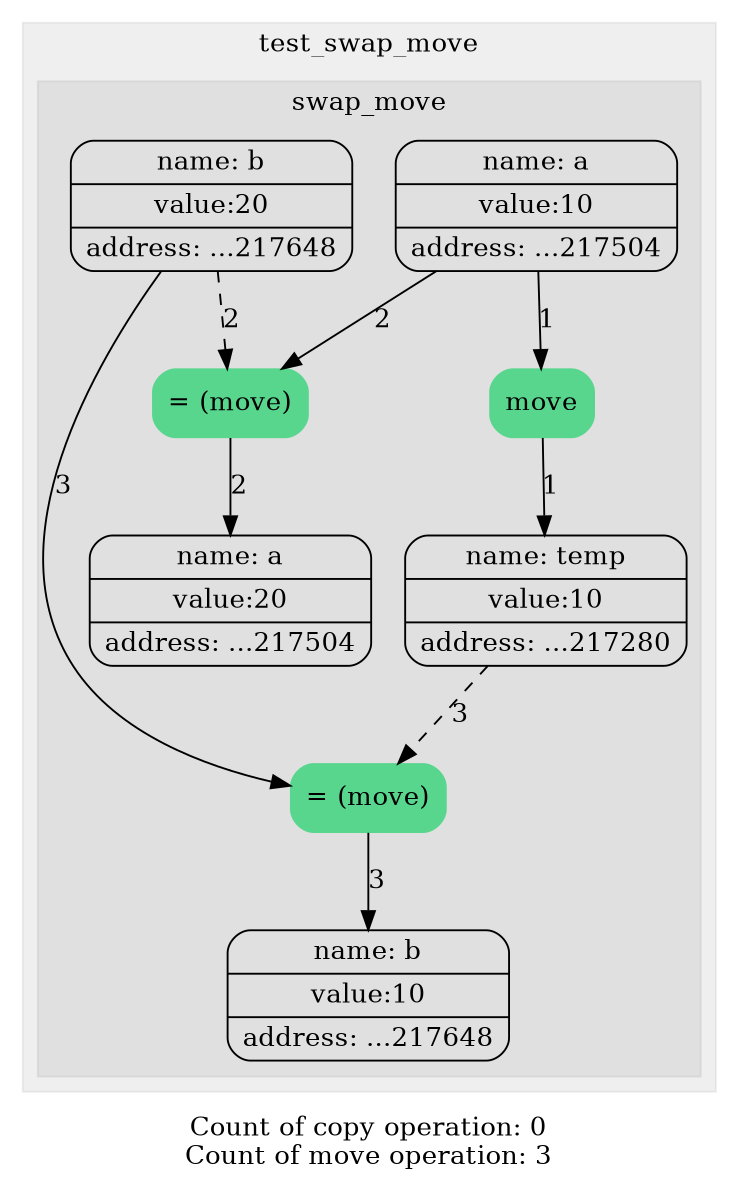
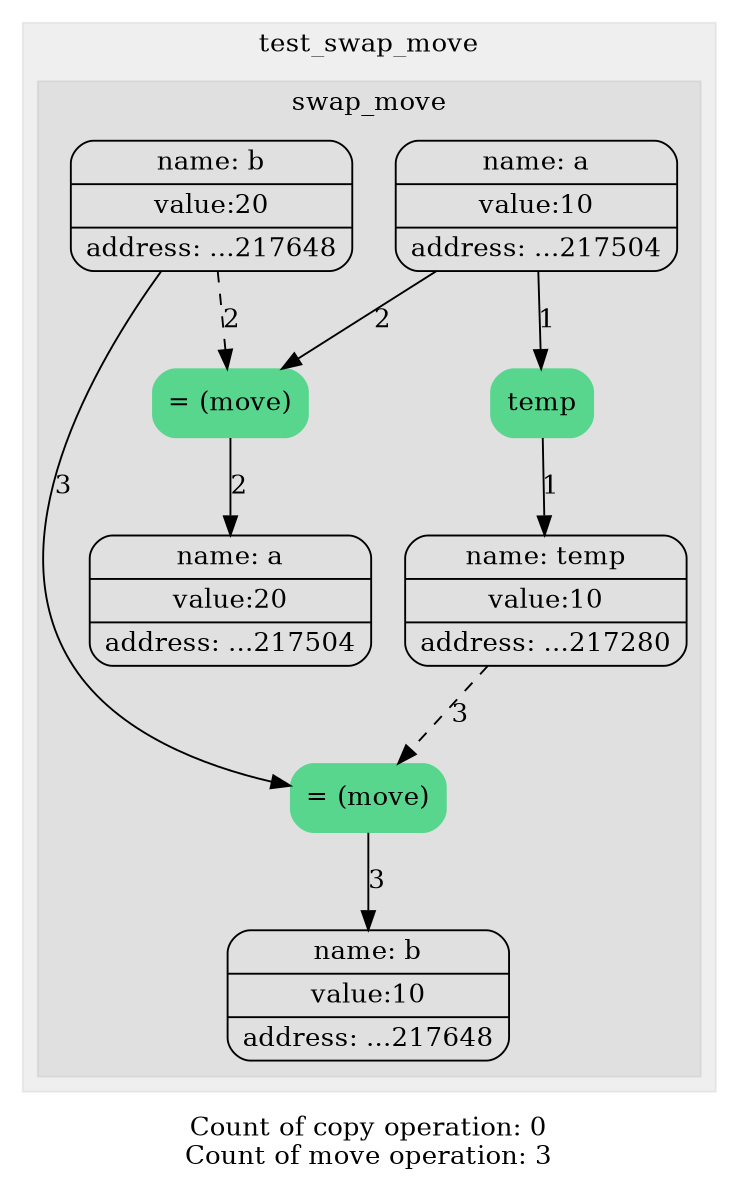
(542, 403) -> (542, 403)
